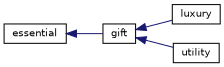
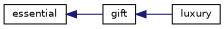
(196, 53) -> none
